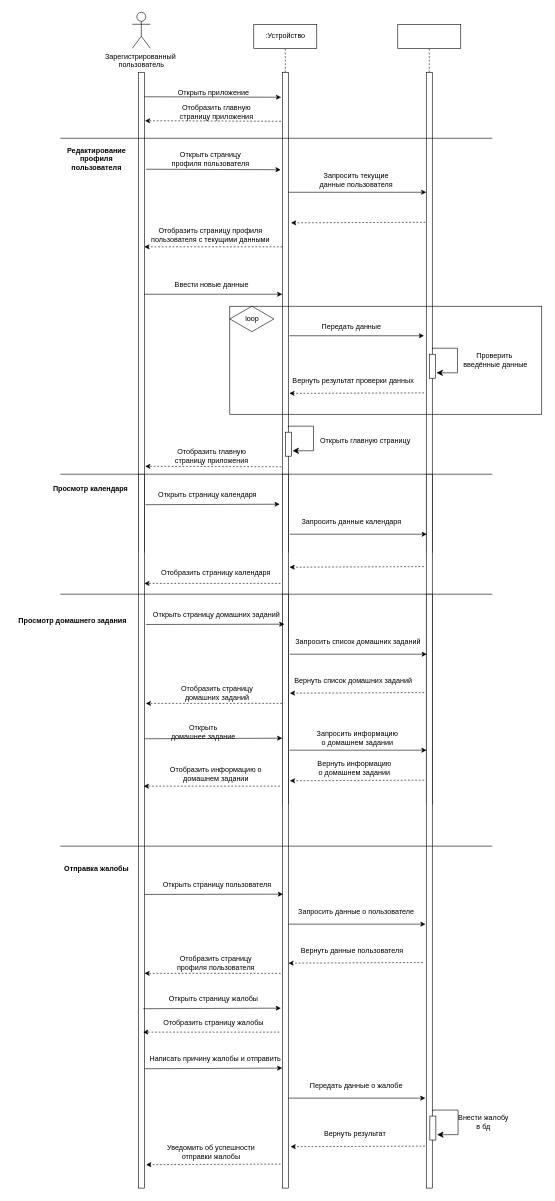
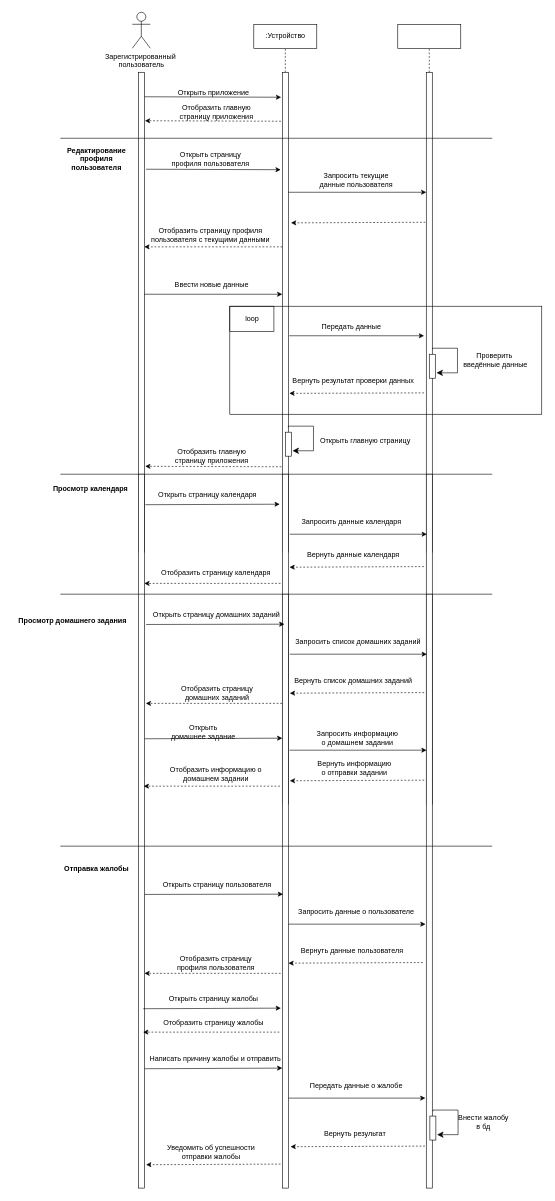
(252, 319) -> (252, 319)
none -> (353, 555)
(355, 768) -> (355, 768)
